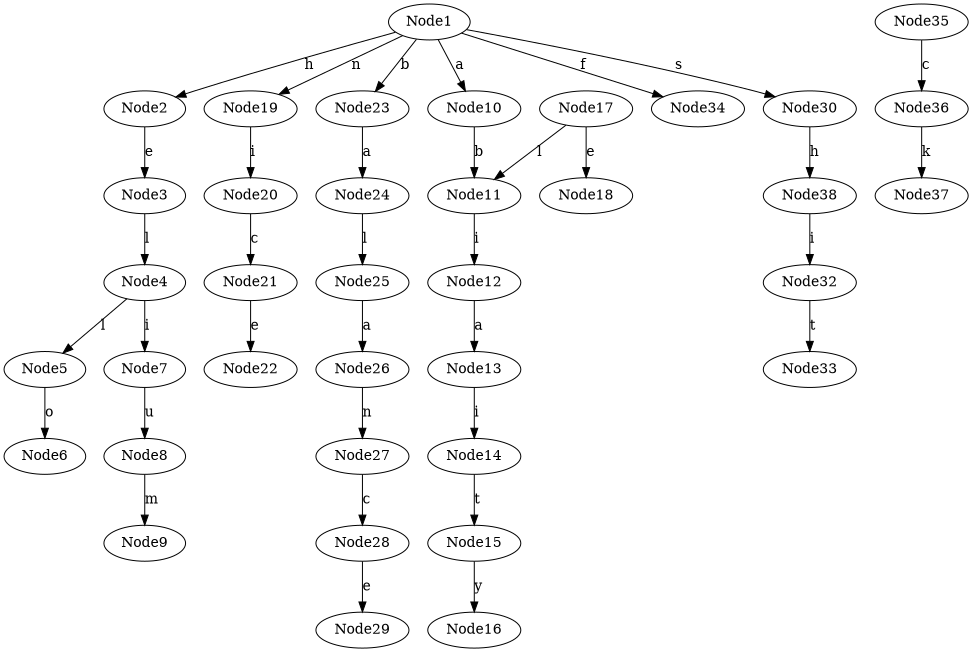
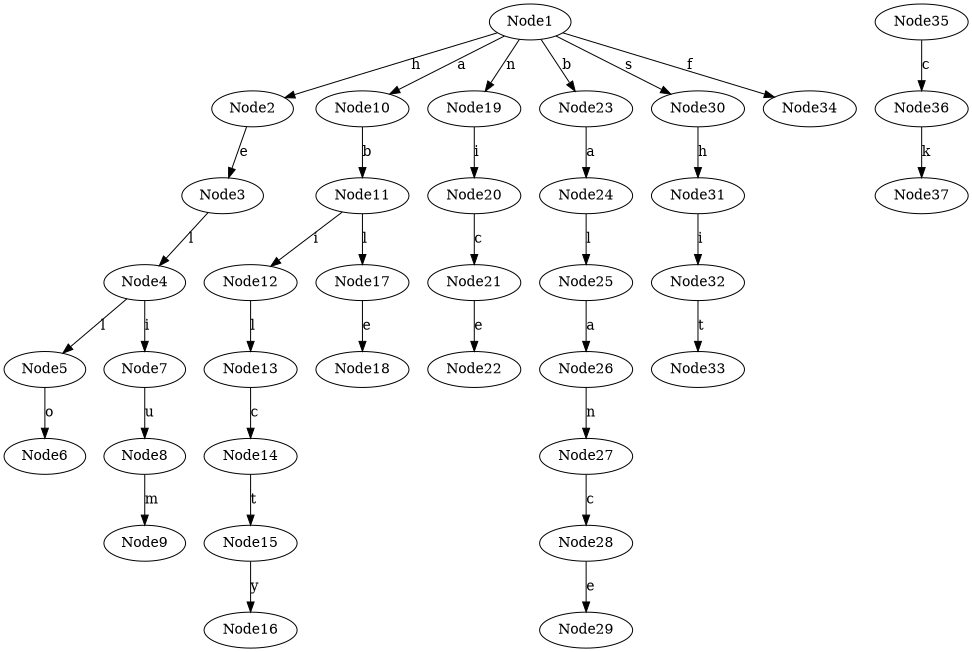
(534, 149) -> (362, 234)
(810, 196) -> (698, 196)
(479, 326) -> (253, 326)
(477, 413) -> (255, 413)
